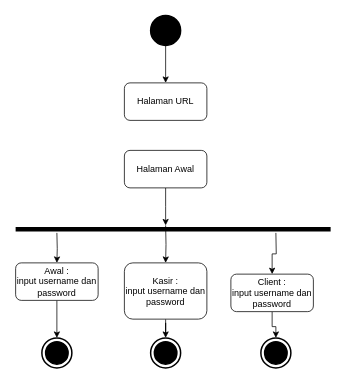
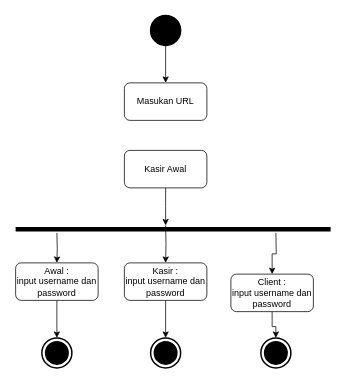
(165, 102) -> (165, 102)
(165, 169) -> (165, 169)
(165, 291) -> (165, 282)
